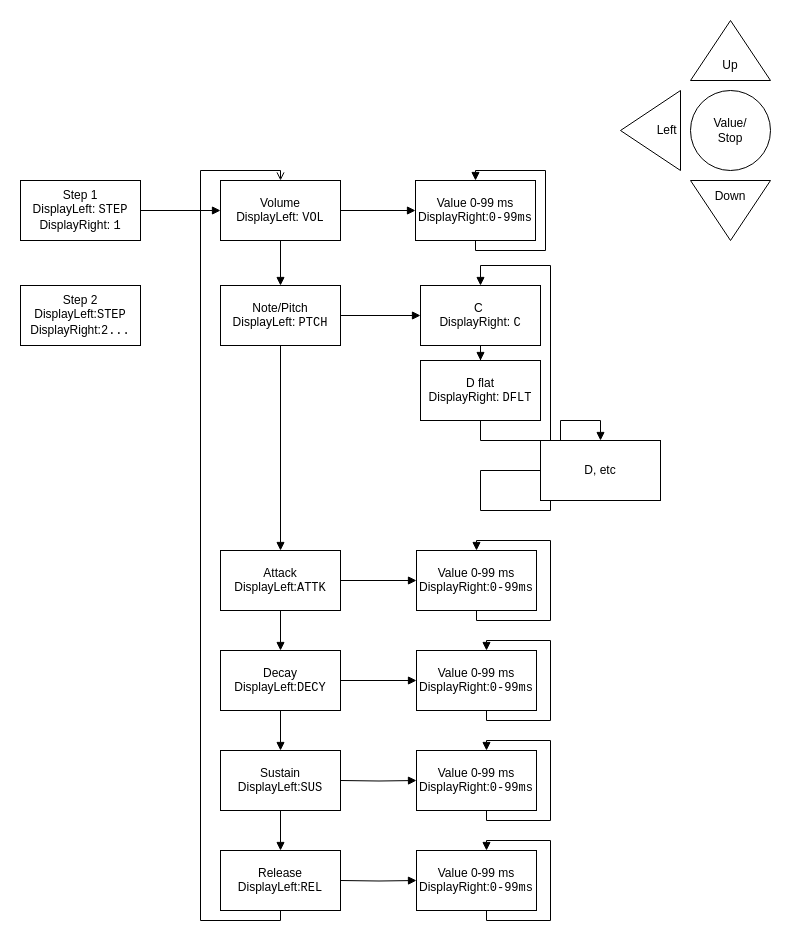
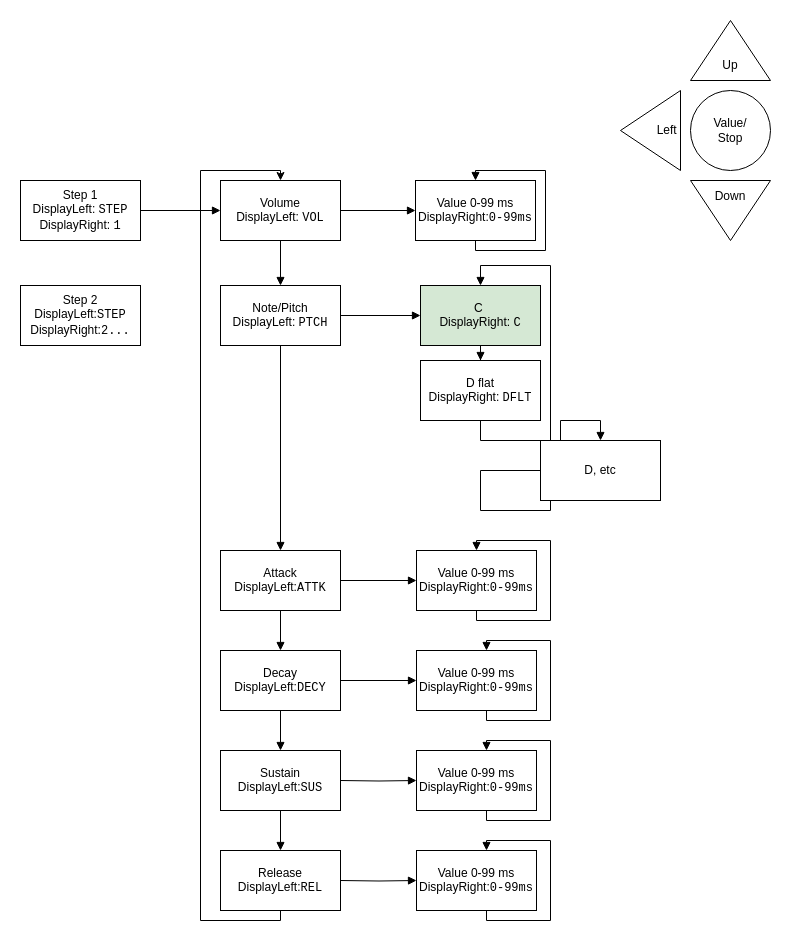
(281, 172) -> (279, 171)
(481, 316) -> (481, 316)
